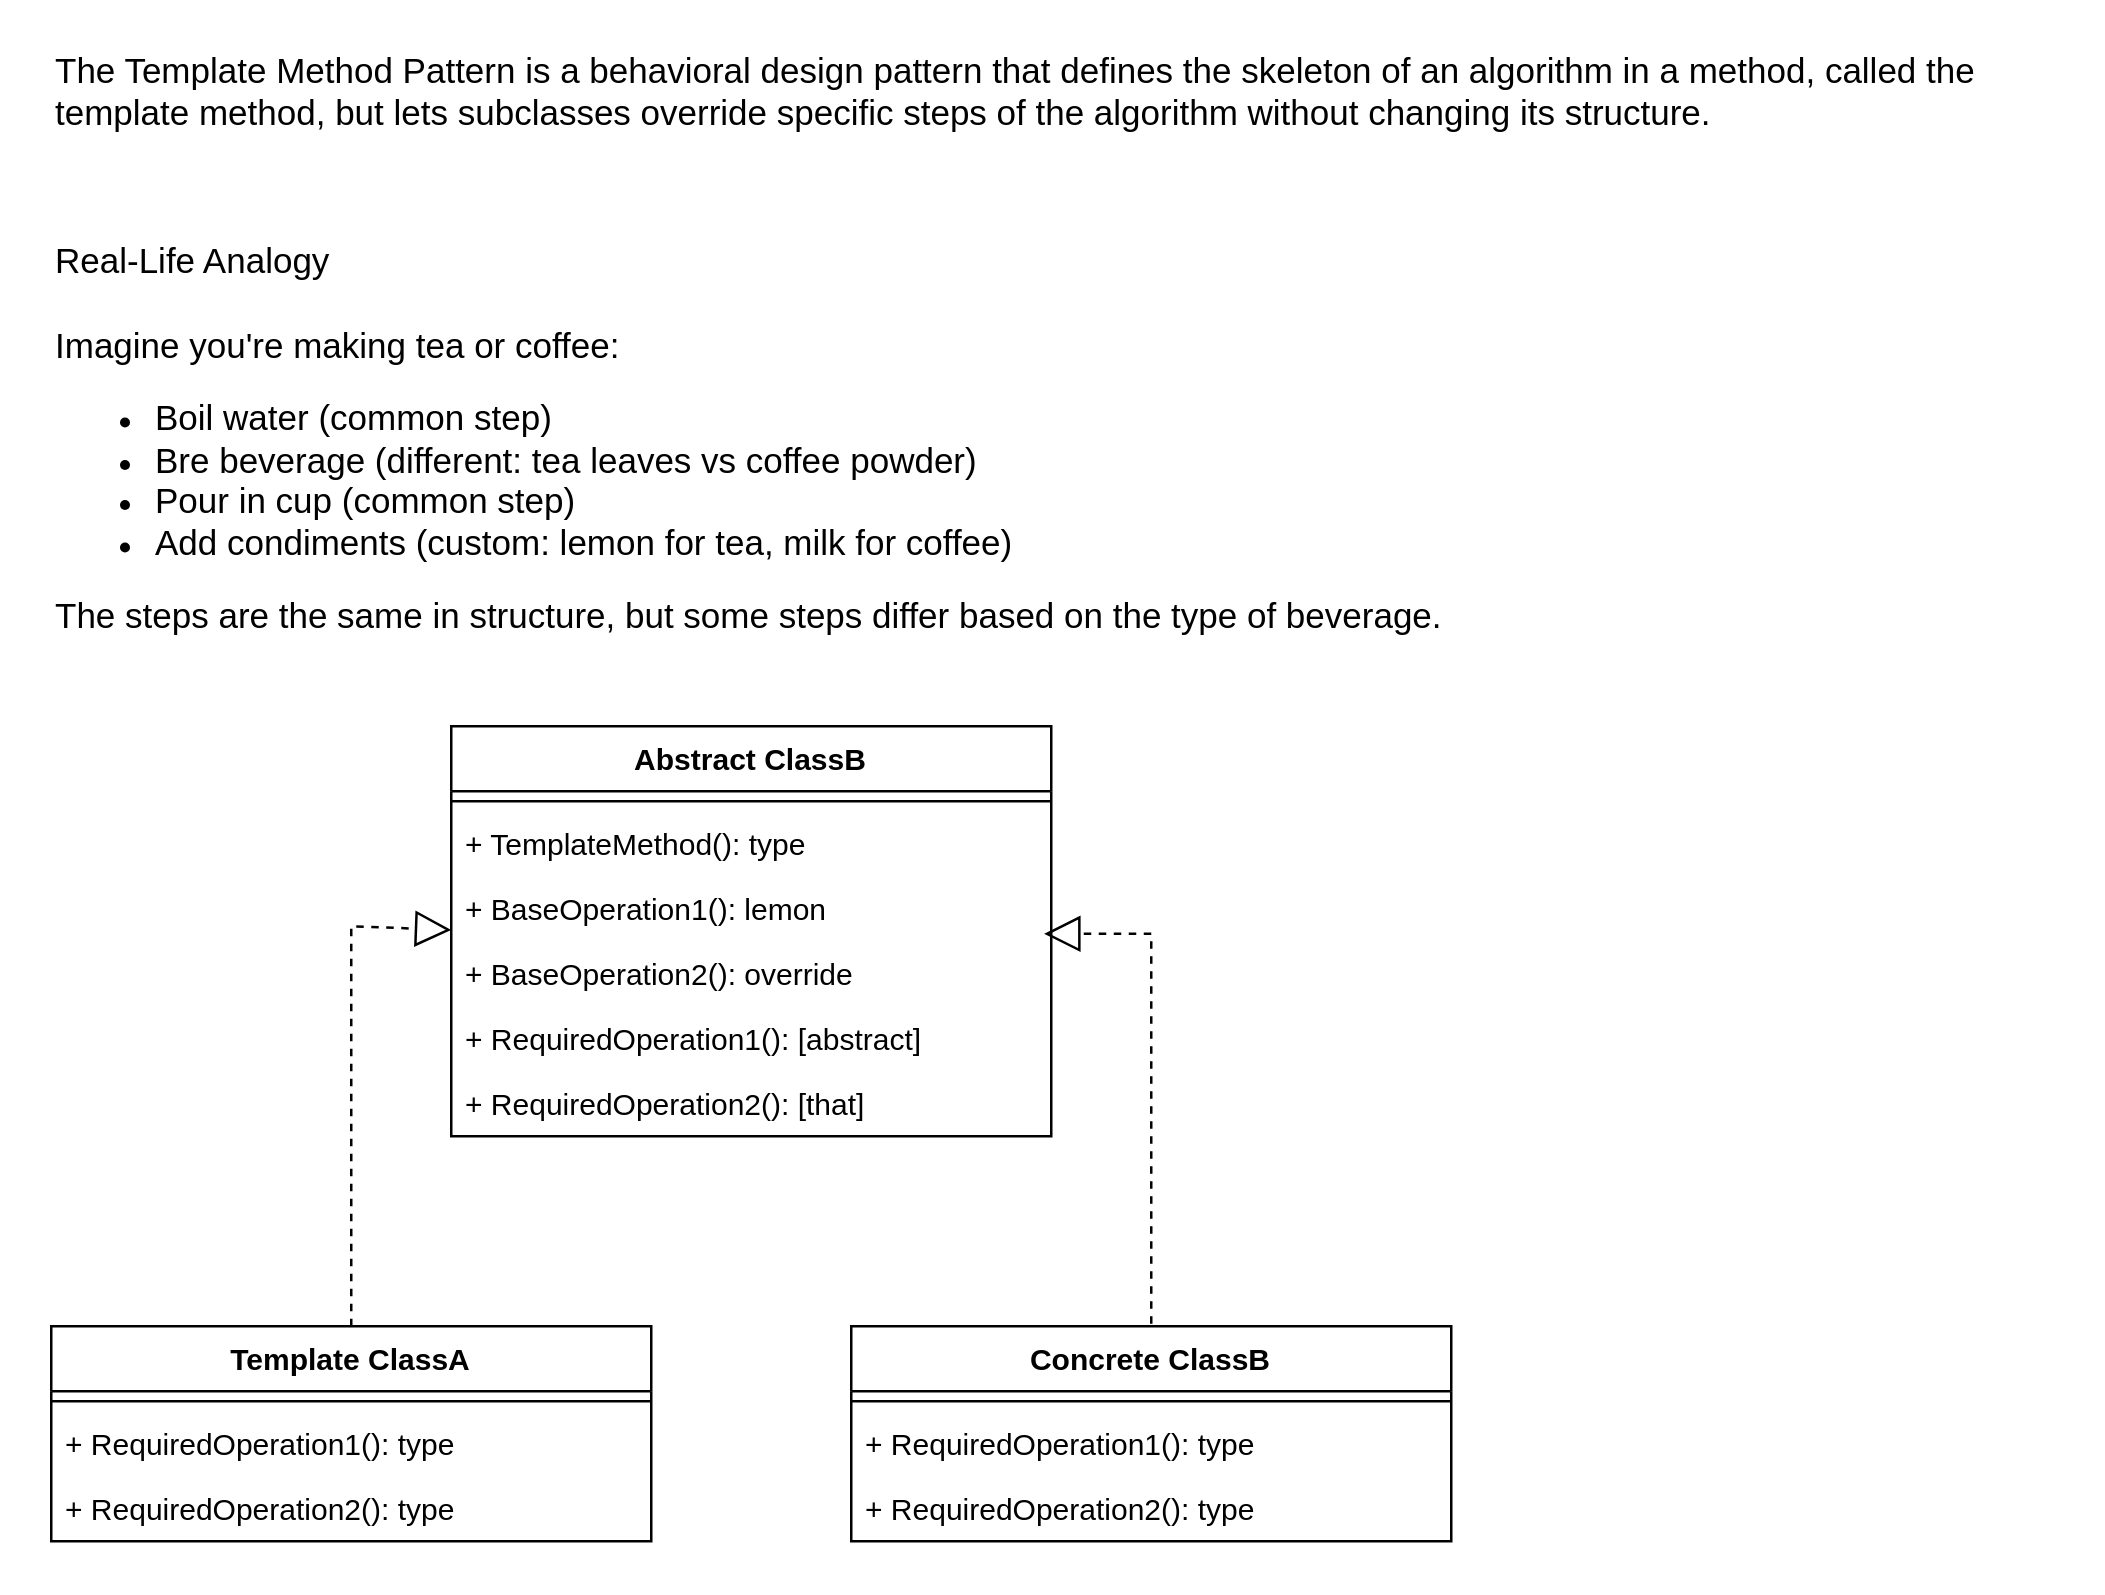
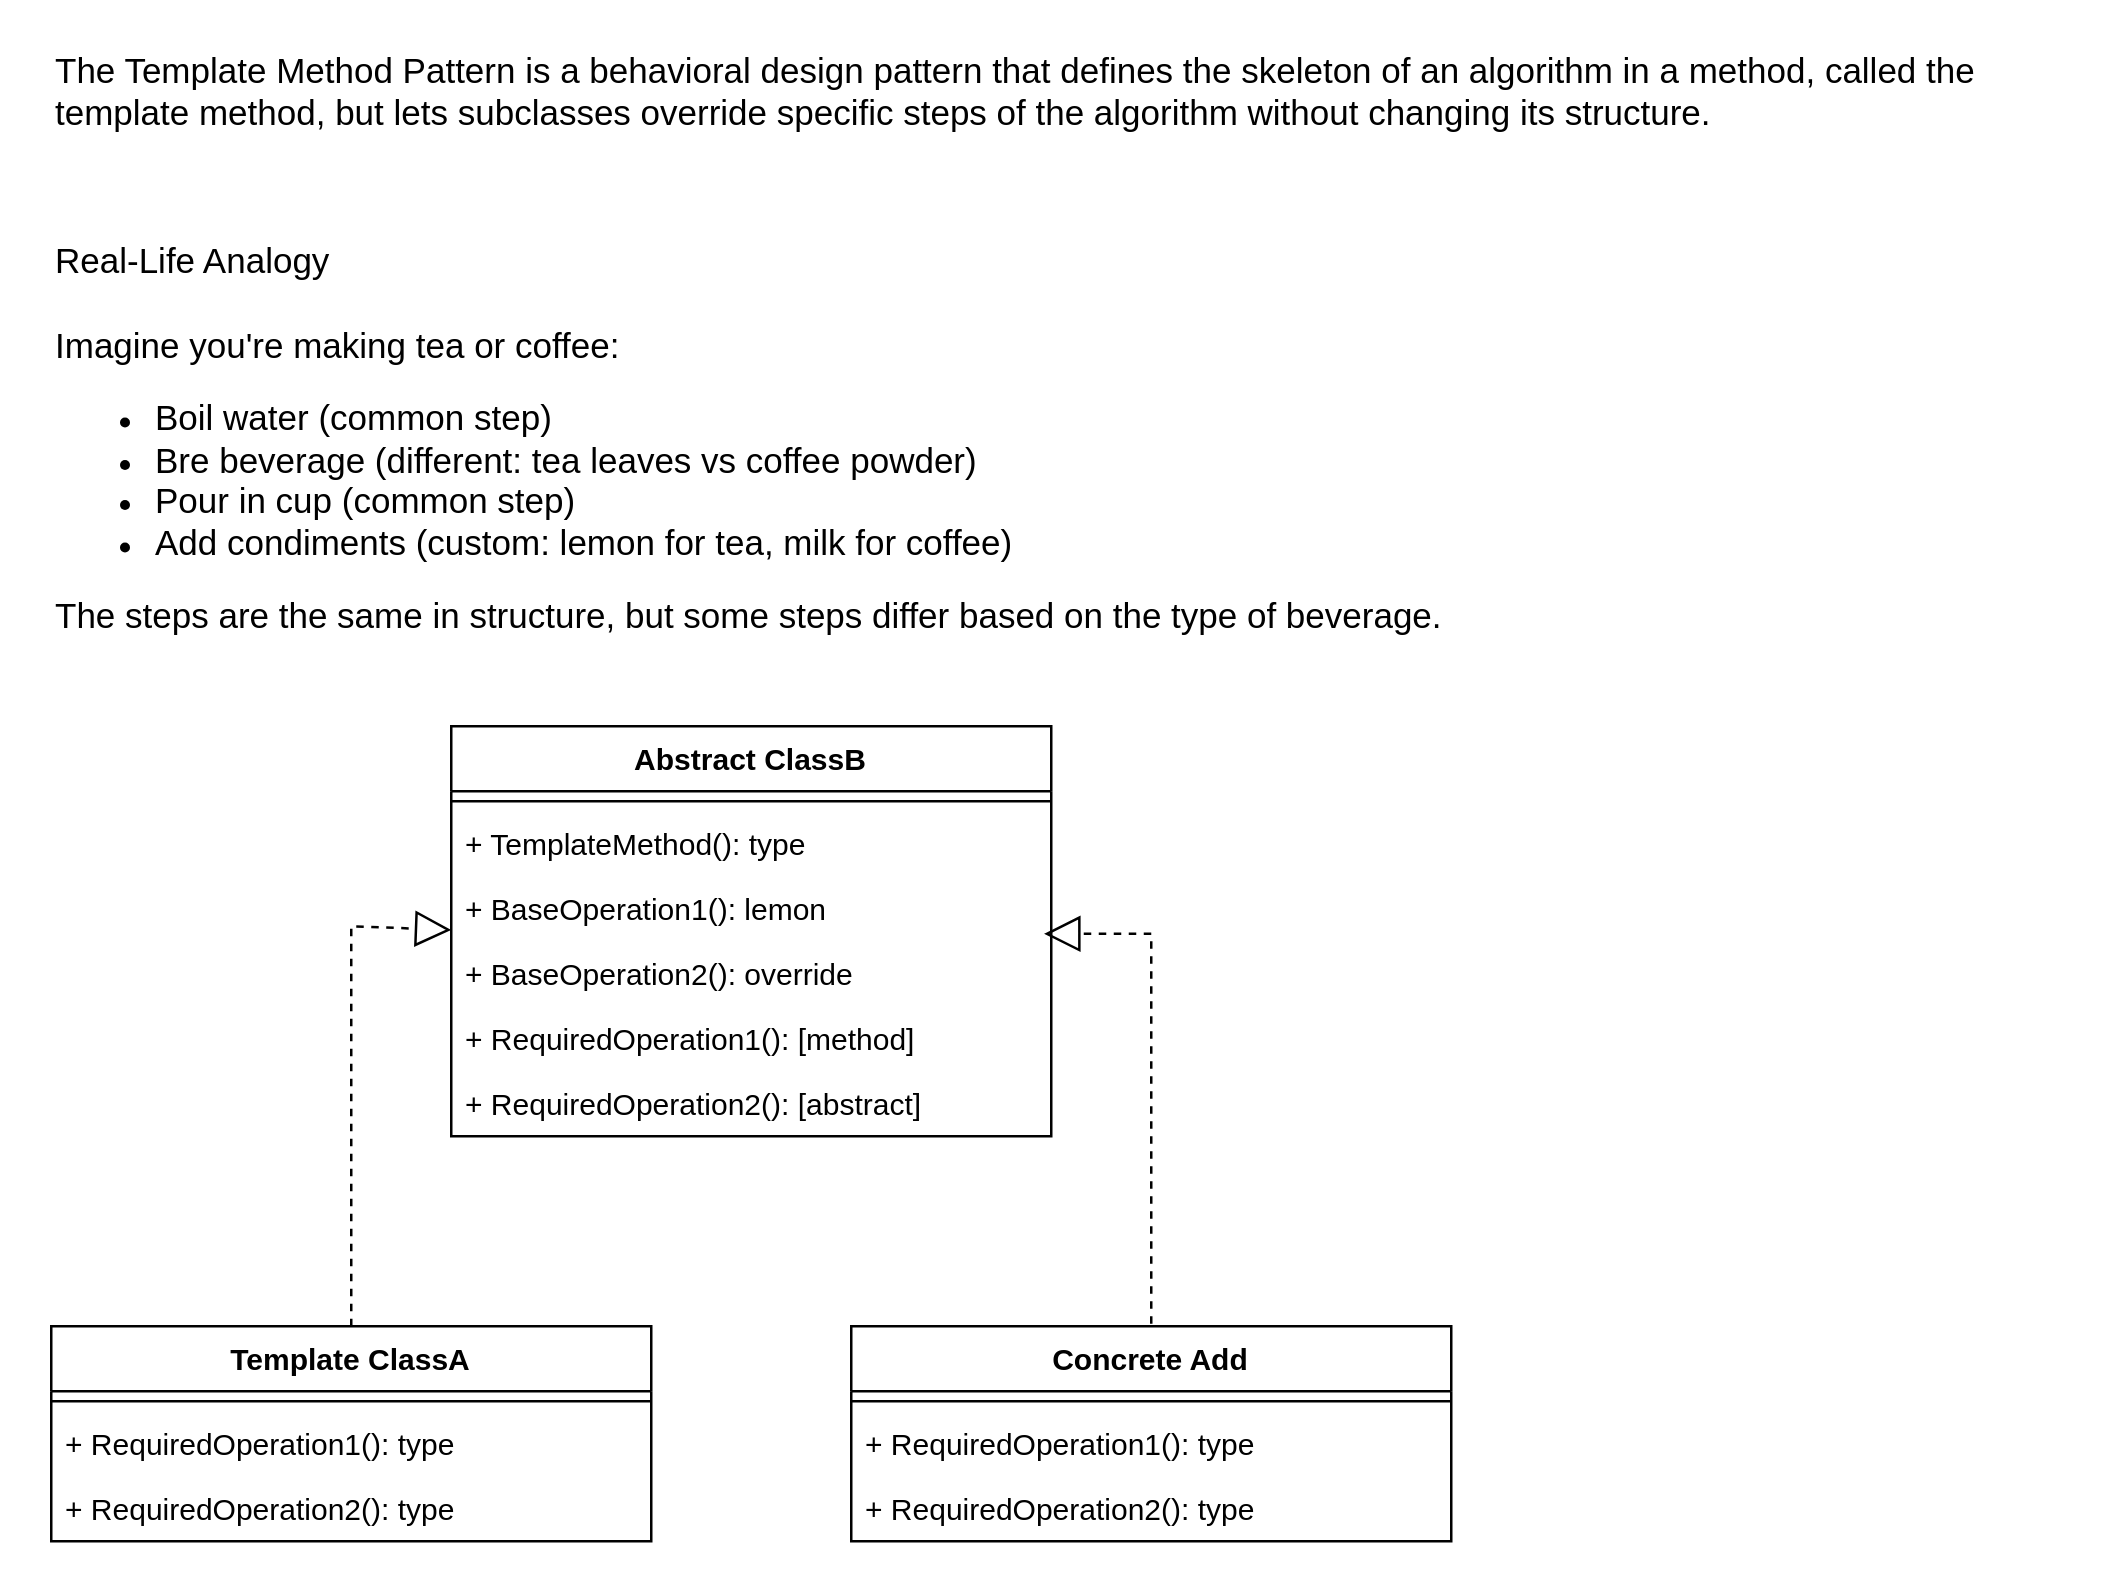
(732, 1042) -> (716, 1042)
(699, 1107) -> (732, 1107)
(1151, 1362) -> (1151, 1362)
